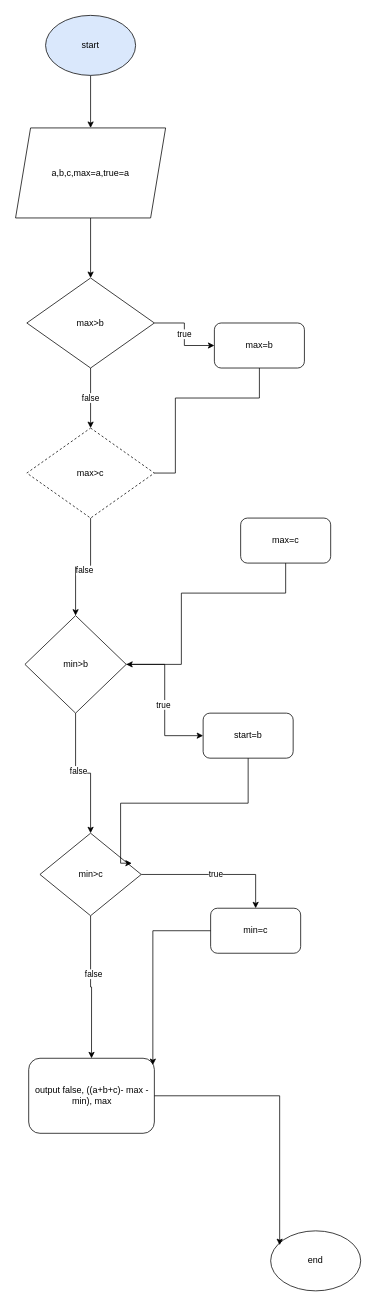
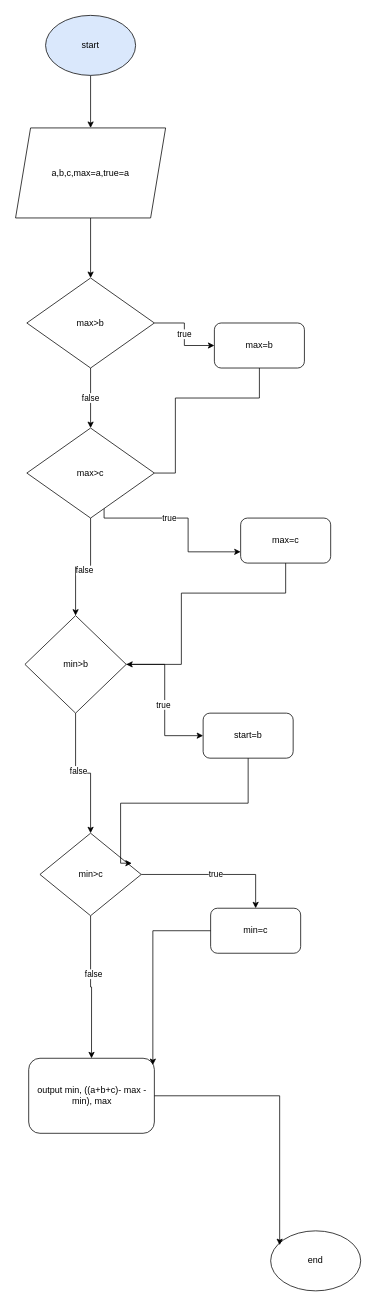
(90, 473) -> (90, 473)
none -> (210, 552)
(92, 1095) -> (92, 1095)
